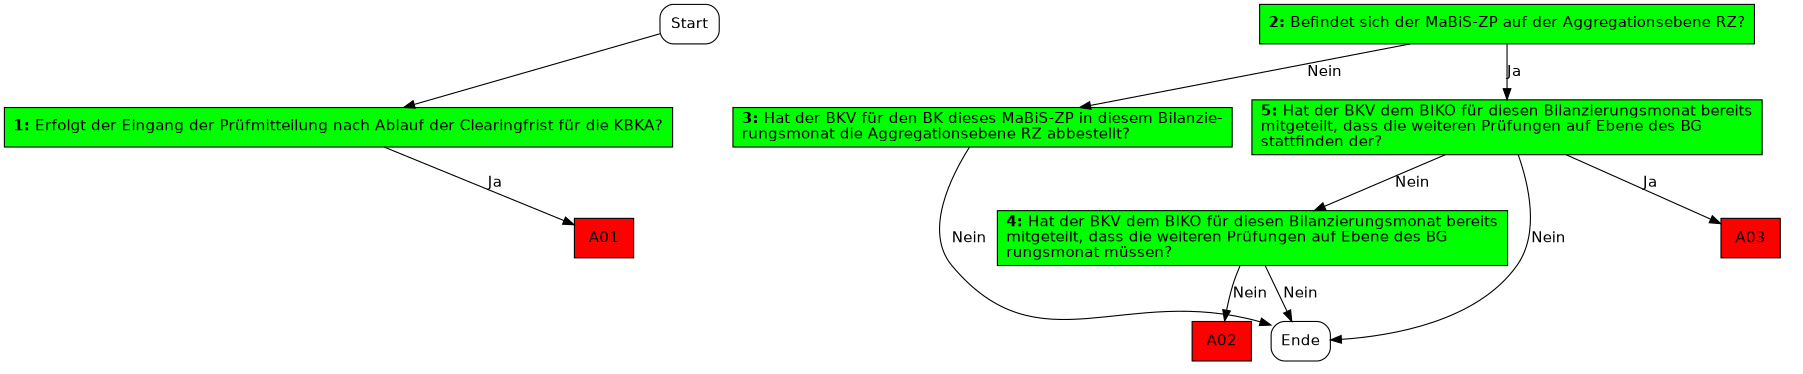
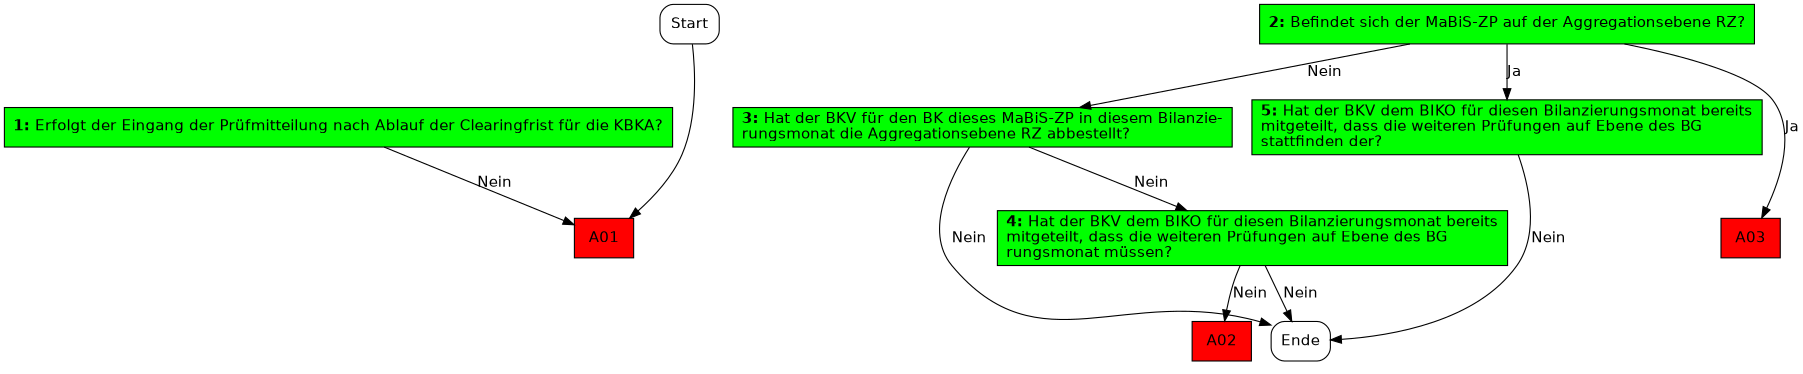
(537, 69) -> (688, 136)
(1385, 180) -> (1103, 177)
(495, 183) -> (495, 183)
(1638, 187) -> (1755, 85)
